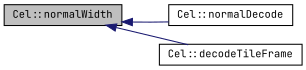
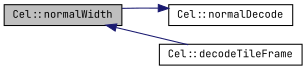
(151, 22) -> (140, 8)
